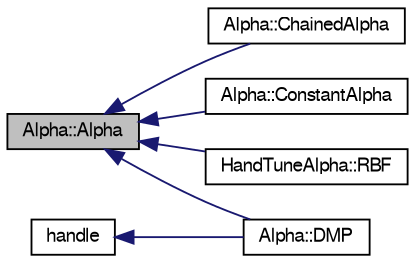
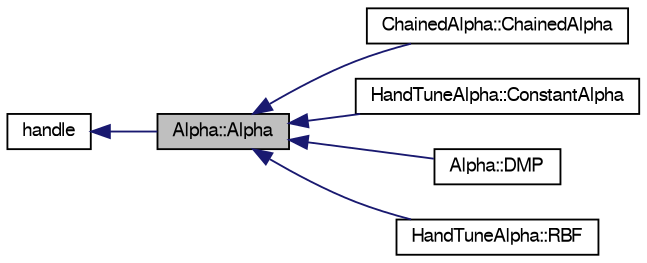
(307, 26) -> (497, 26)
(307, 96) -> (497, 96)
(189, 237) -> (134, 132)
